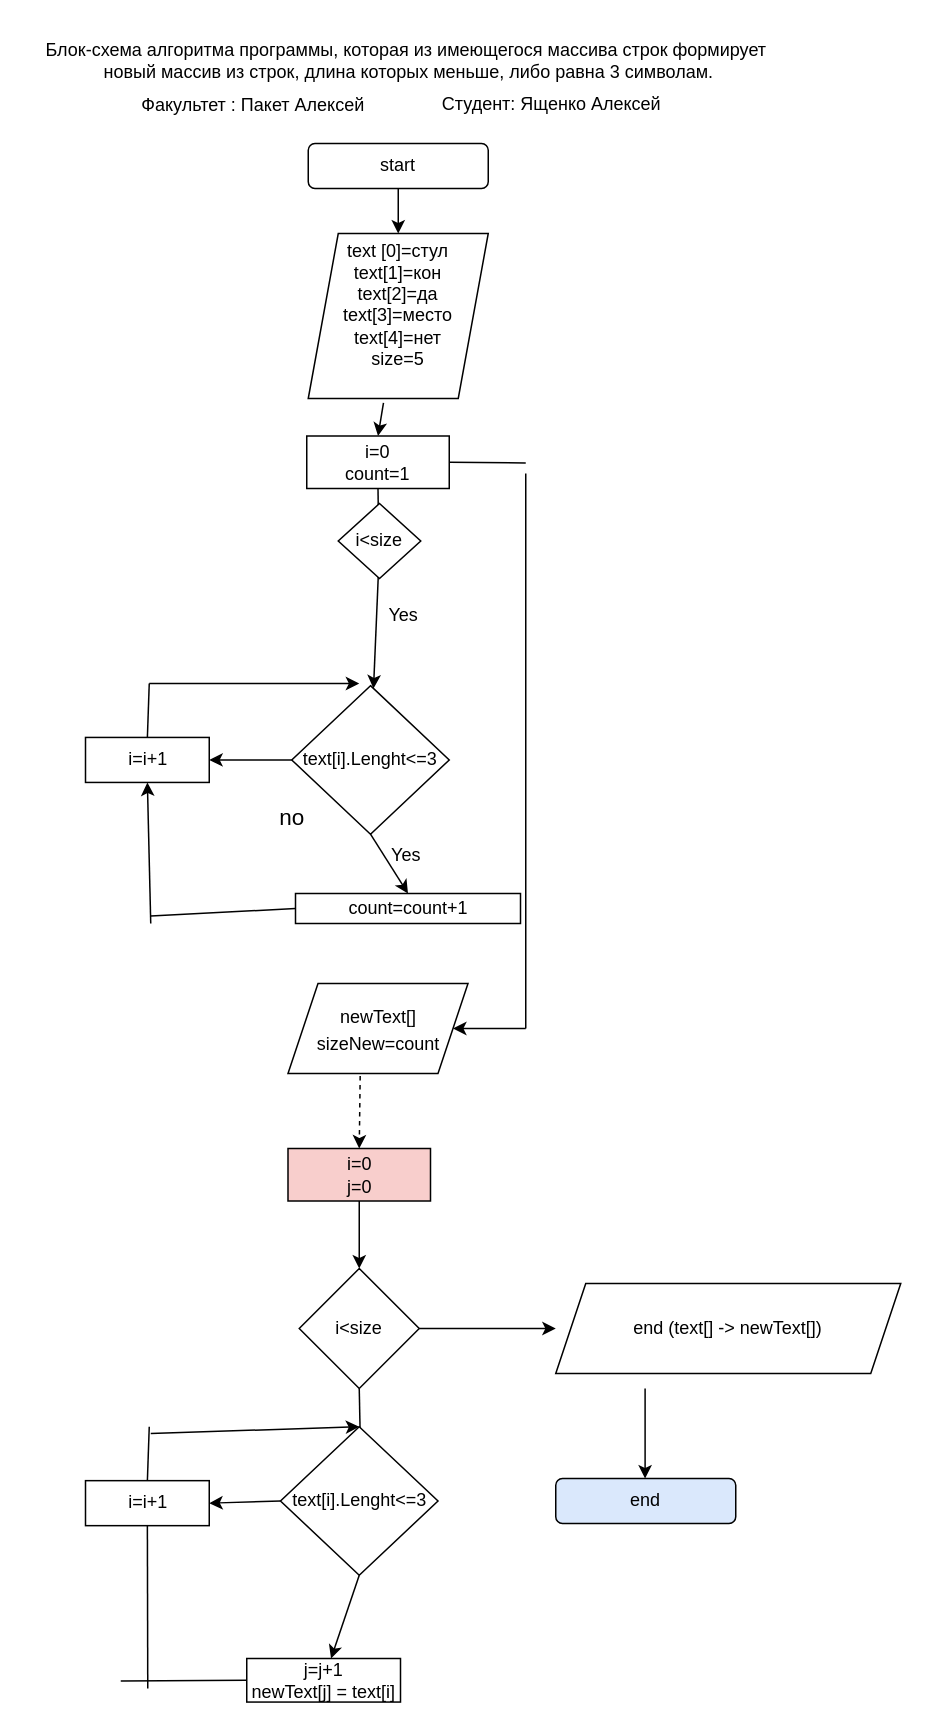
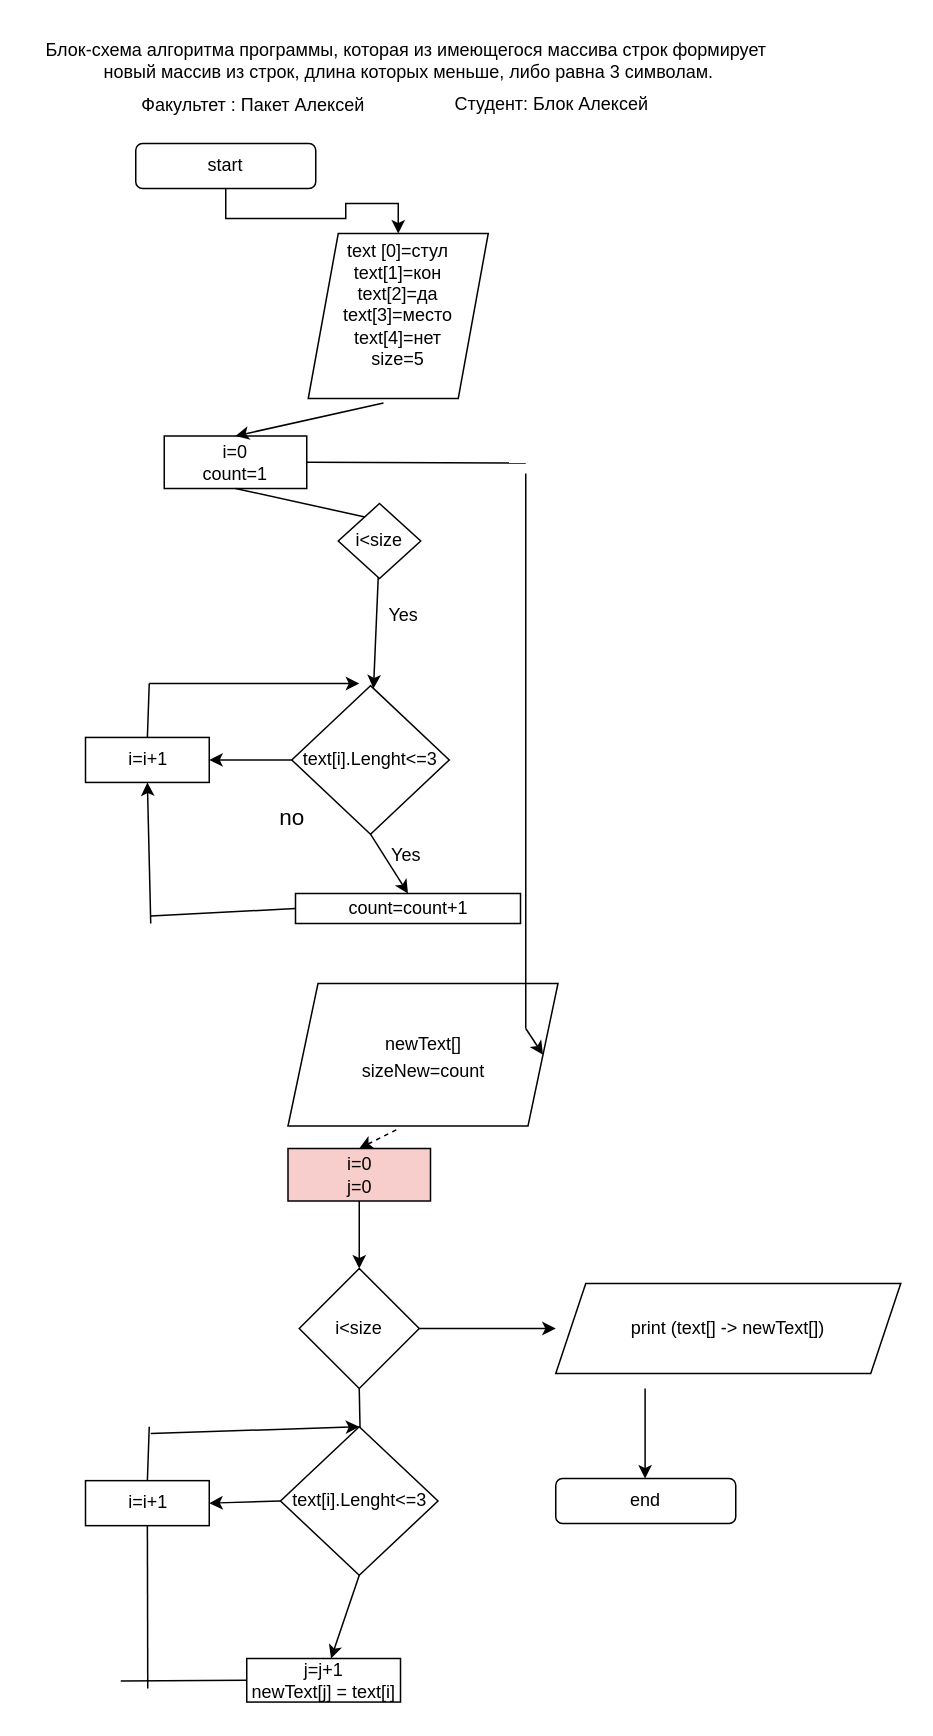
(552, 104) -> (552, 104)
(398, 166) -> (226, 166)
(378, 462) -> (236, 462)
(378, 1028) -> (423, 1055)
(728, 1328) -> (728, 1328)
(646, 1501) -> (646, 1501)
